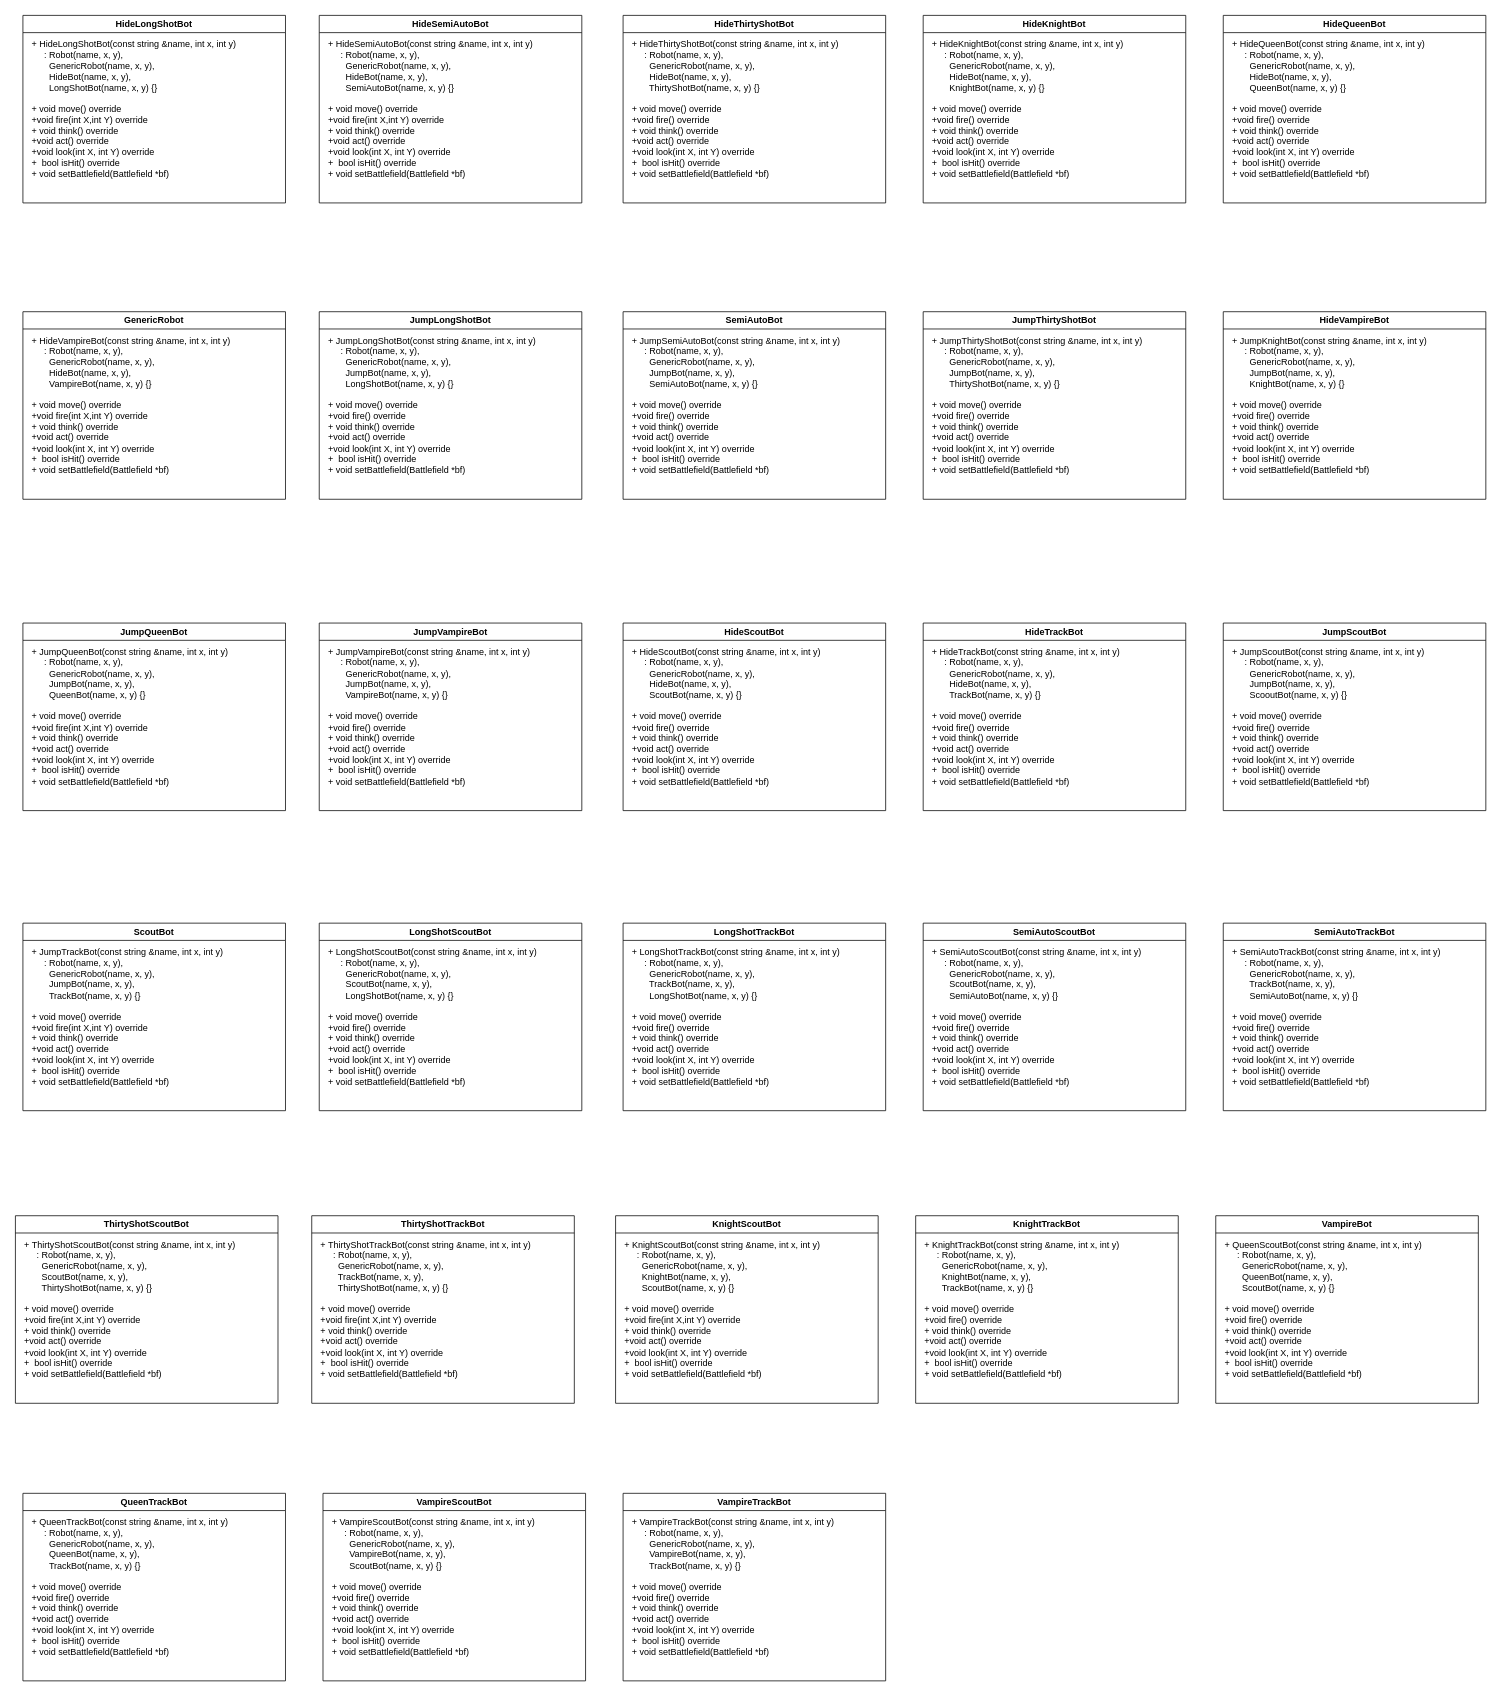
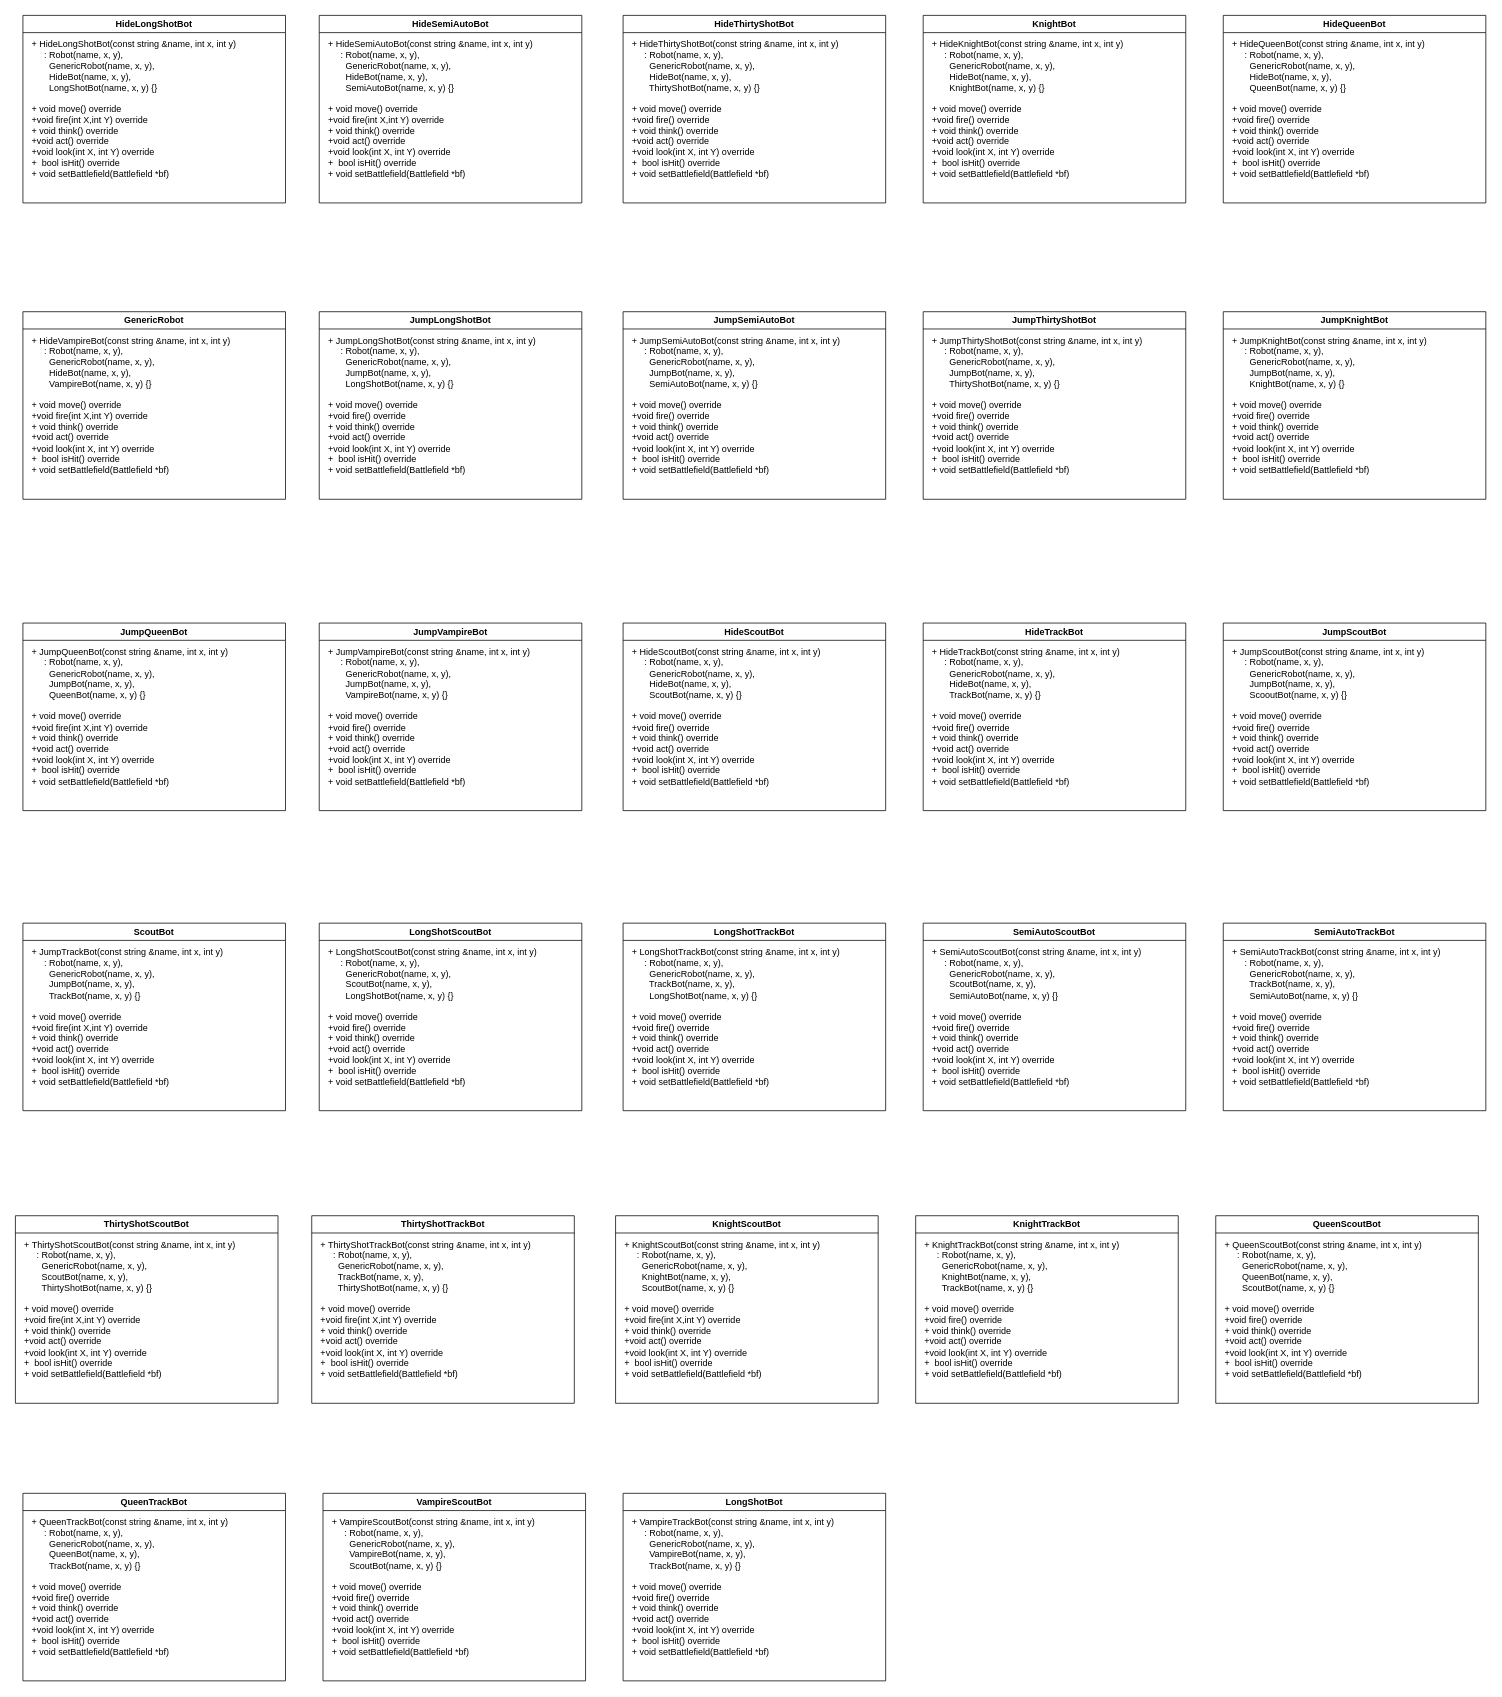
(1054, 24) -> (1054, 24)
(754, 321) -> (754, 321)
(1354, 321) -> (1354, 321)
(1347, 1224) -> (1347, 1224)
(754, 1502) -> (754, 1502)
